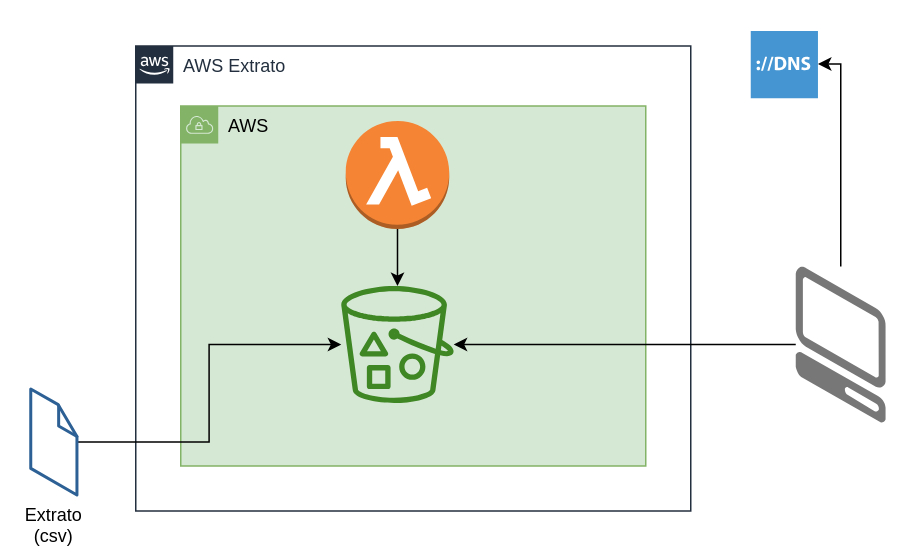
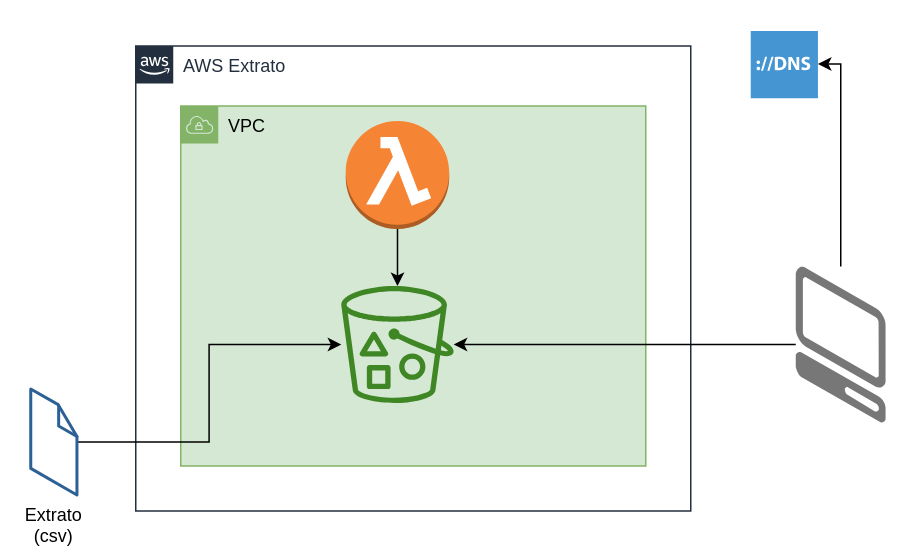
(244, 127) -> (244, 127)
